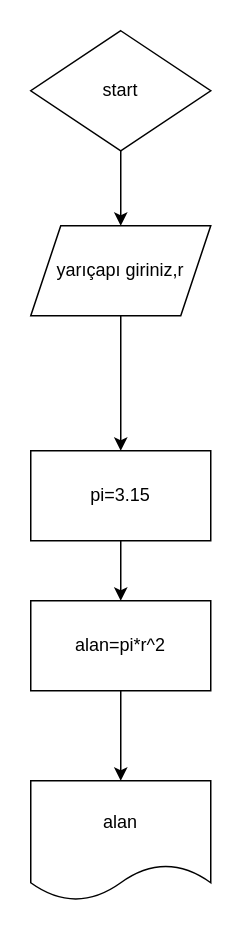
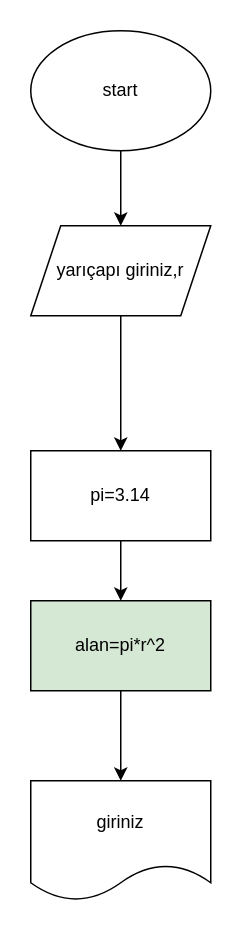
(121, 91) -> (121, 91)
(121, 496) -> (121, 496)
(121, 646) -> (121, 646)
(121, 823) -> (121, 823)
